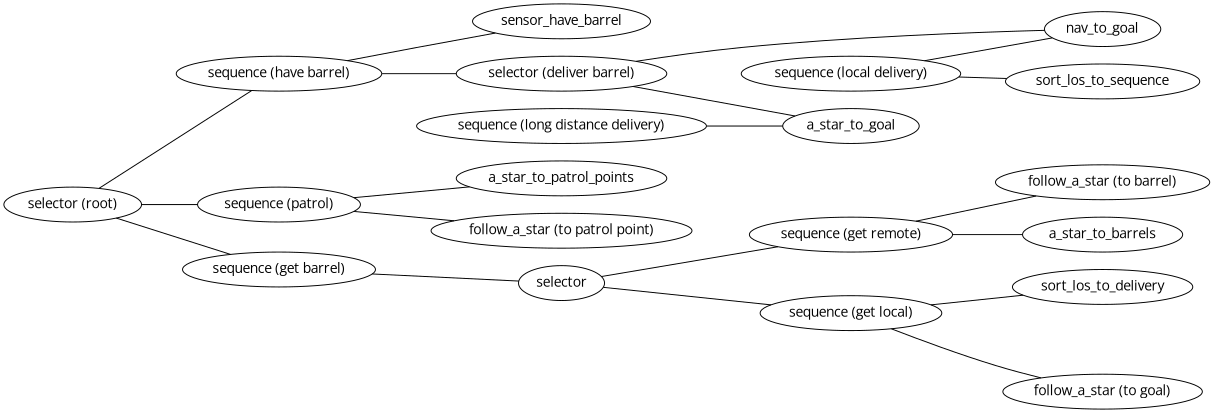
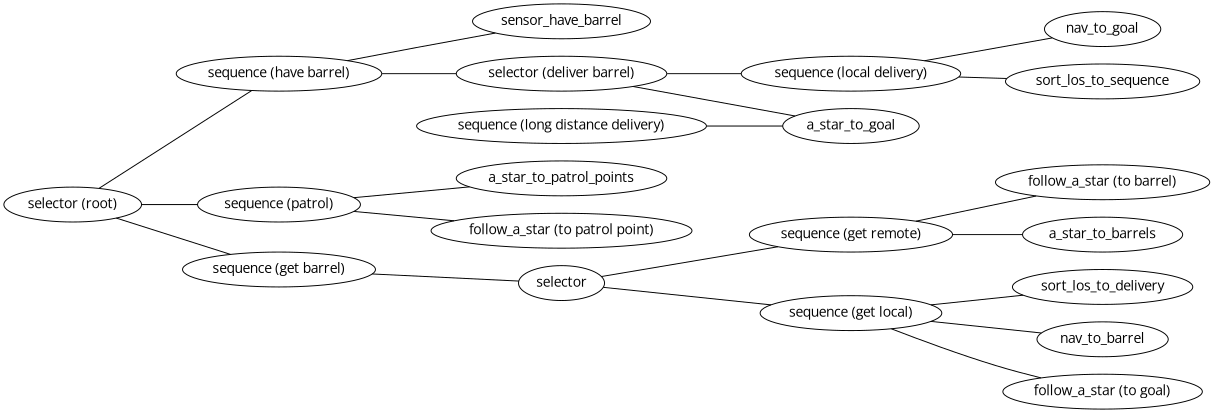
(840, 40) -> (704, 74)
none -> (1103, 339)
